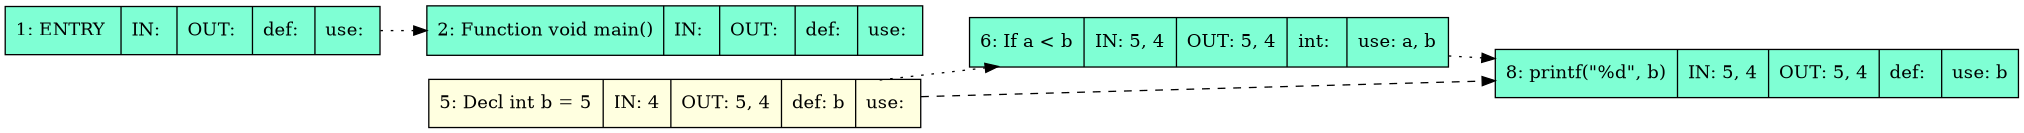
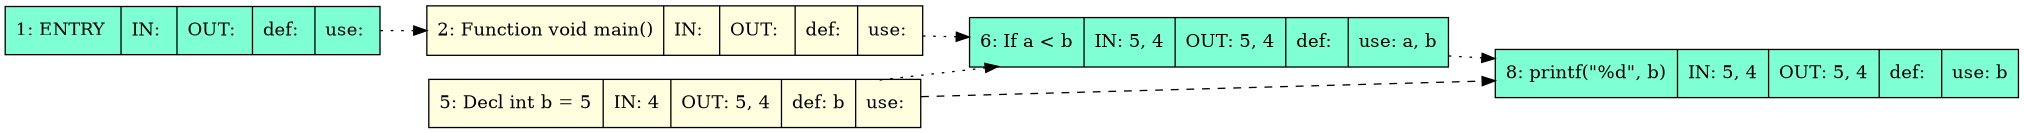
(675, 31) -> (675, 31)
none -> (940, 36)
(1317, 42) -> (1317, 42)
